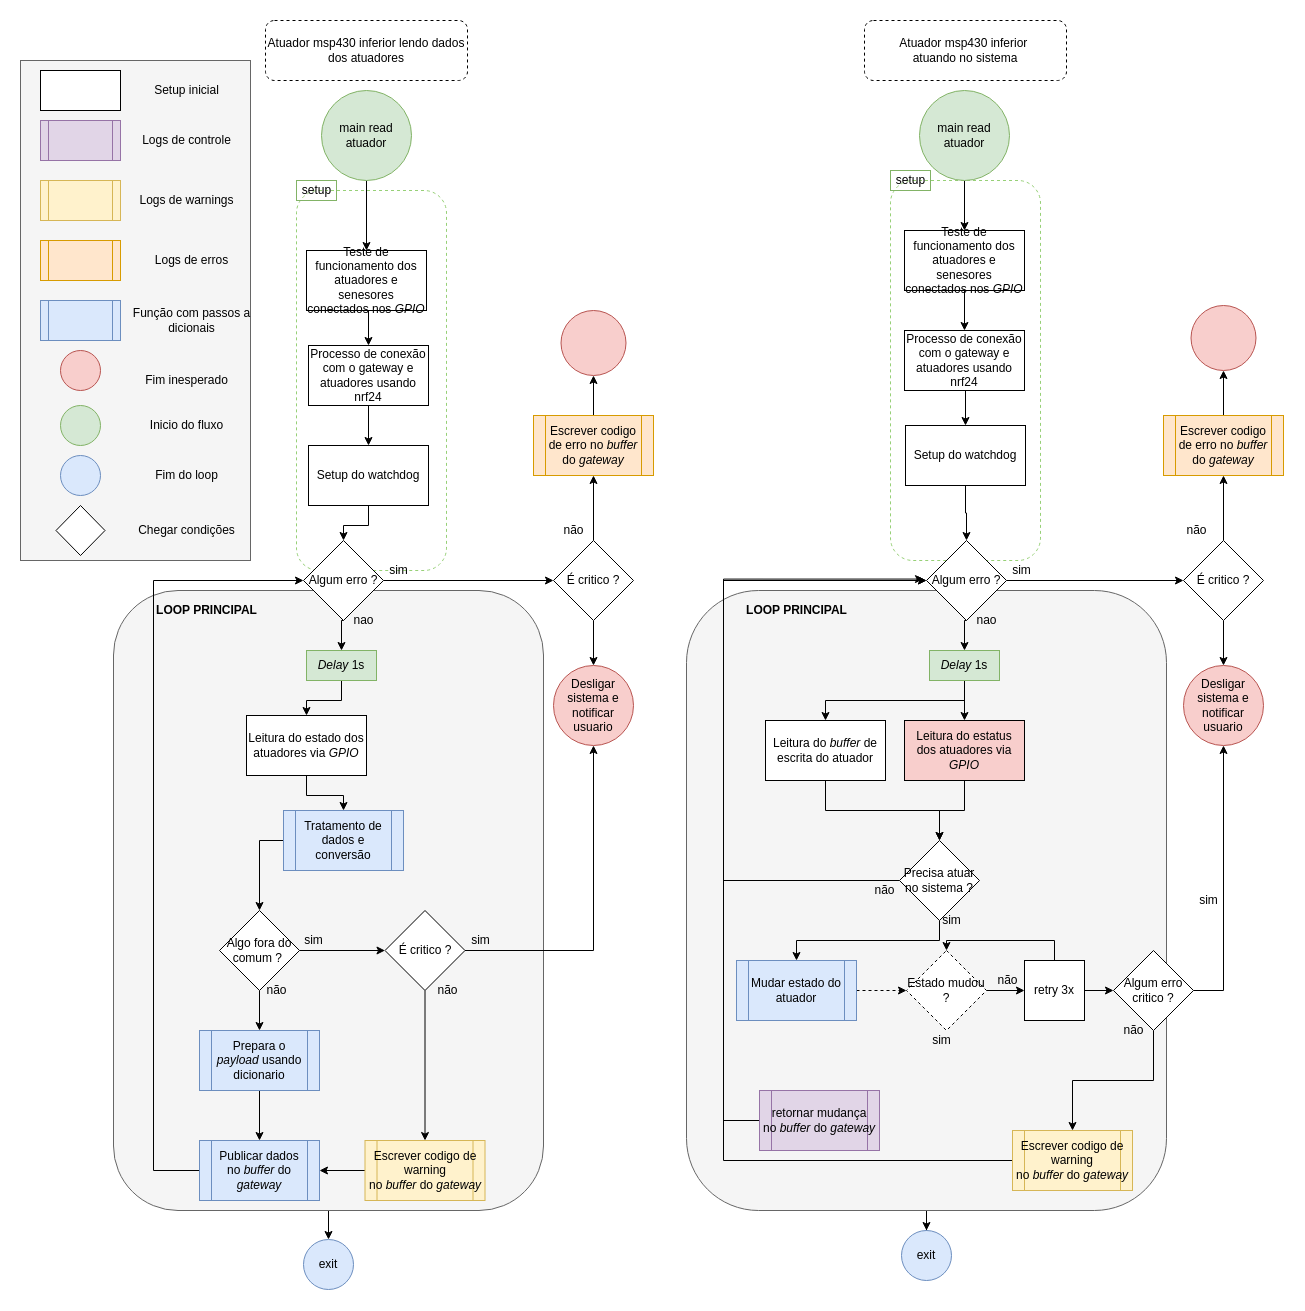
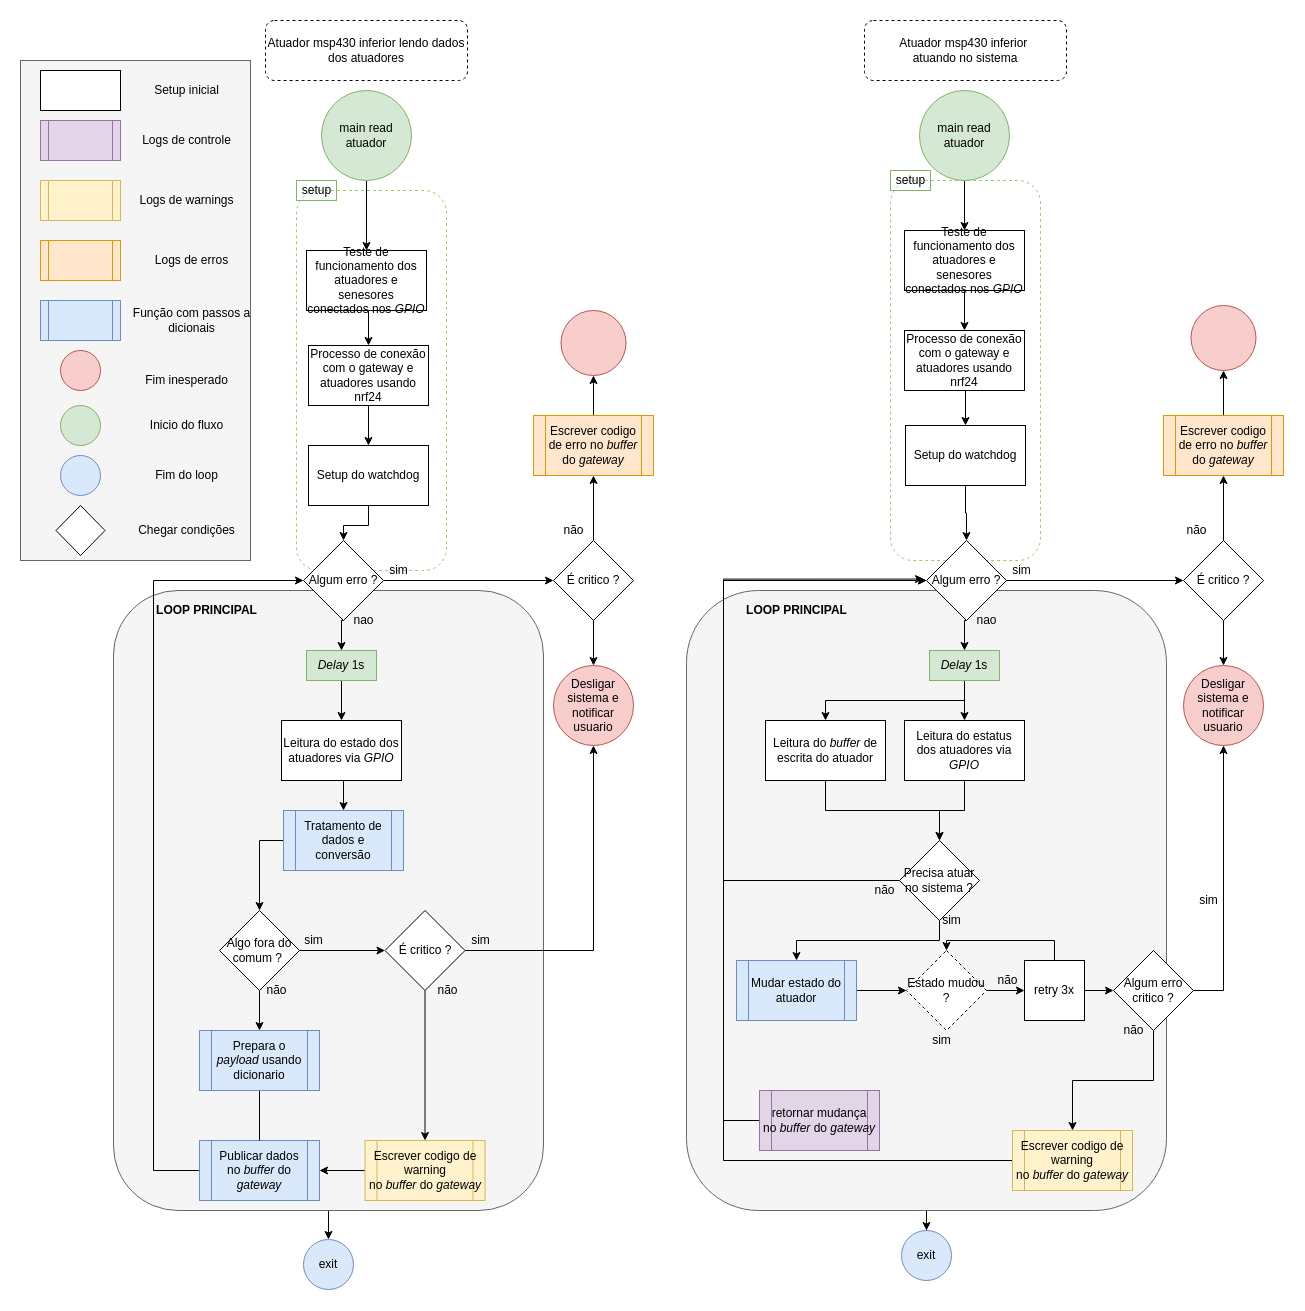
(307, 746) -> (342, 751)
(965, 751) -> (965, 751)
(879, 991) -> (879, 991)
(260, 1132) -> (260, 1134)
